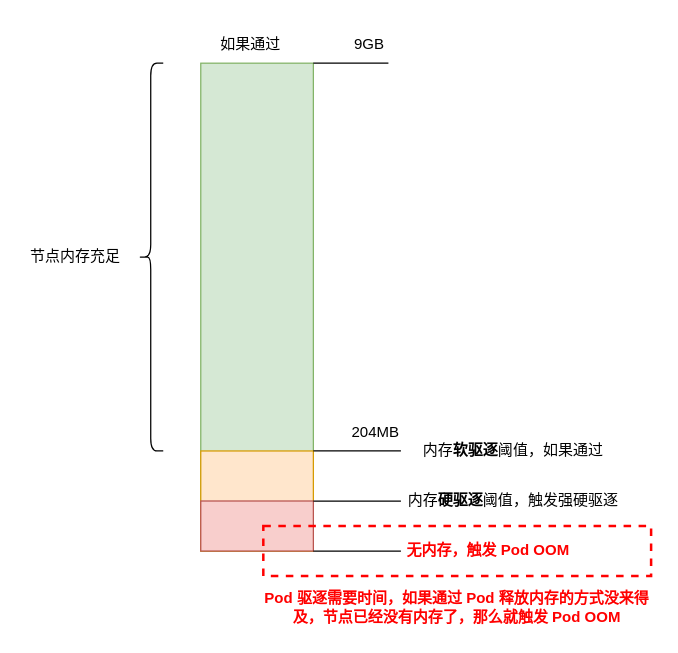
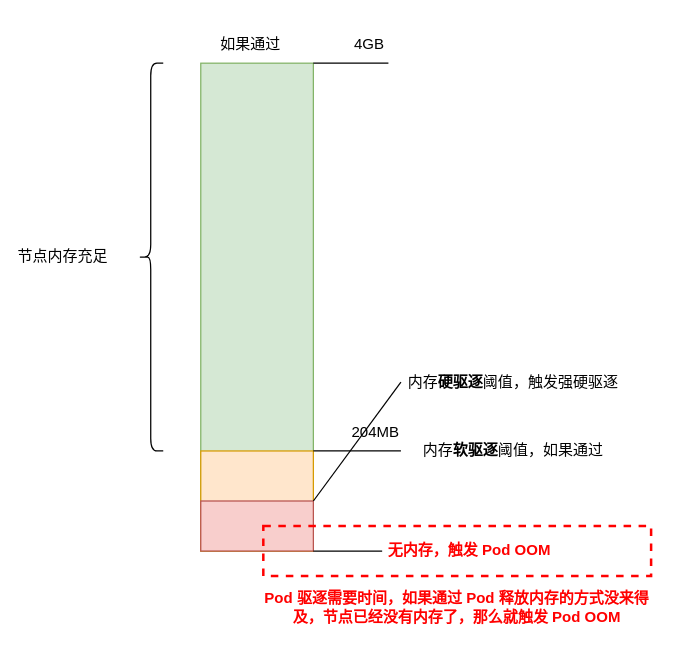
(369, 44) -> (369, 44)
(76, 257) -> (63, 257)
(513, 501) -> (513, 382)
(488, 551) -> (469, 551)
